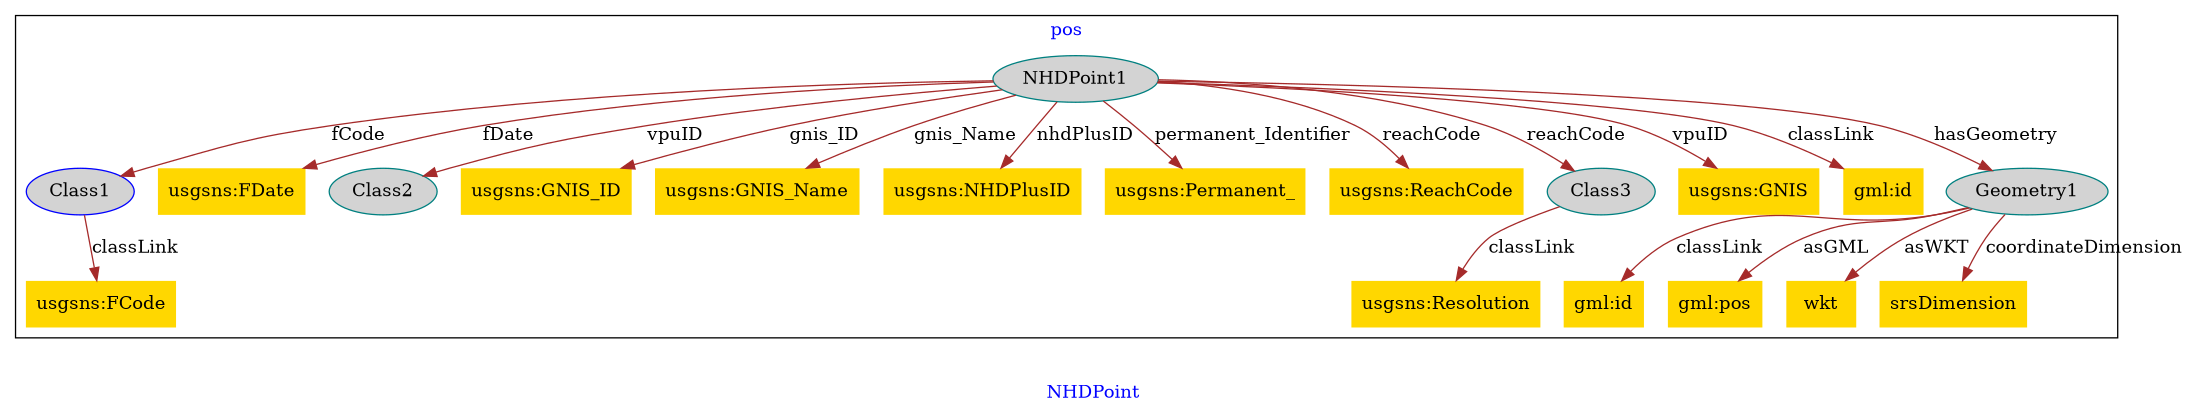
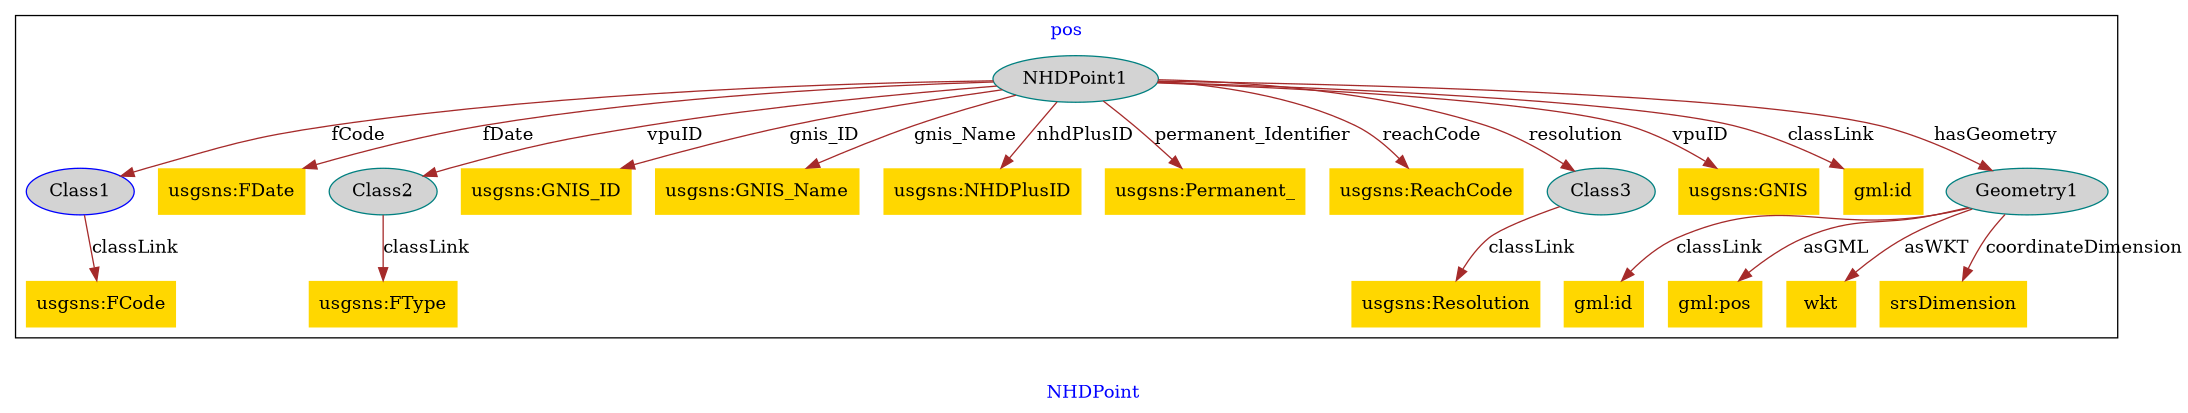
(1576, 135) -> (1576, 135)
none -> (383, 304)
